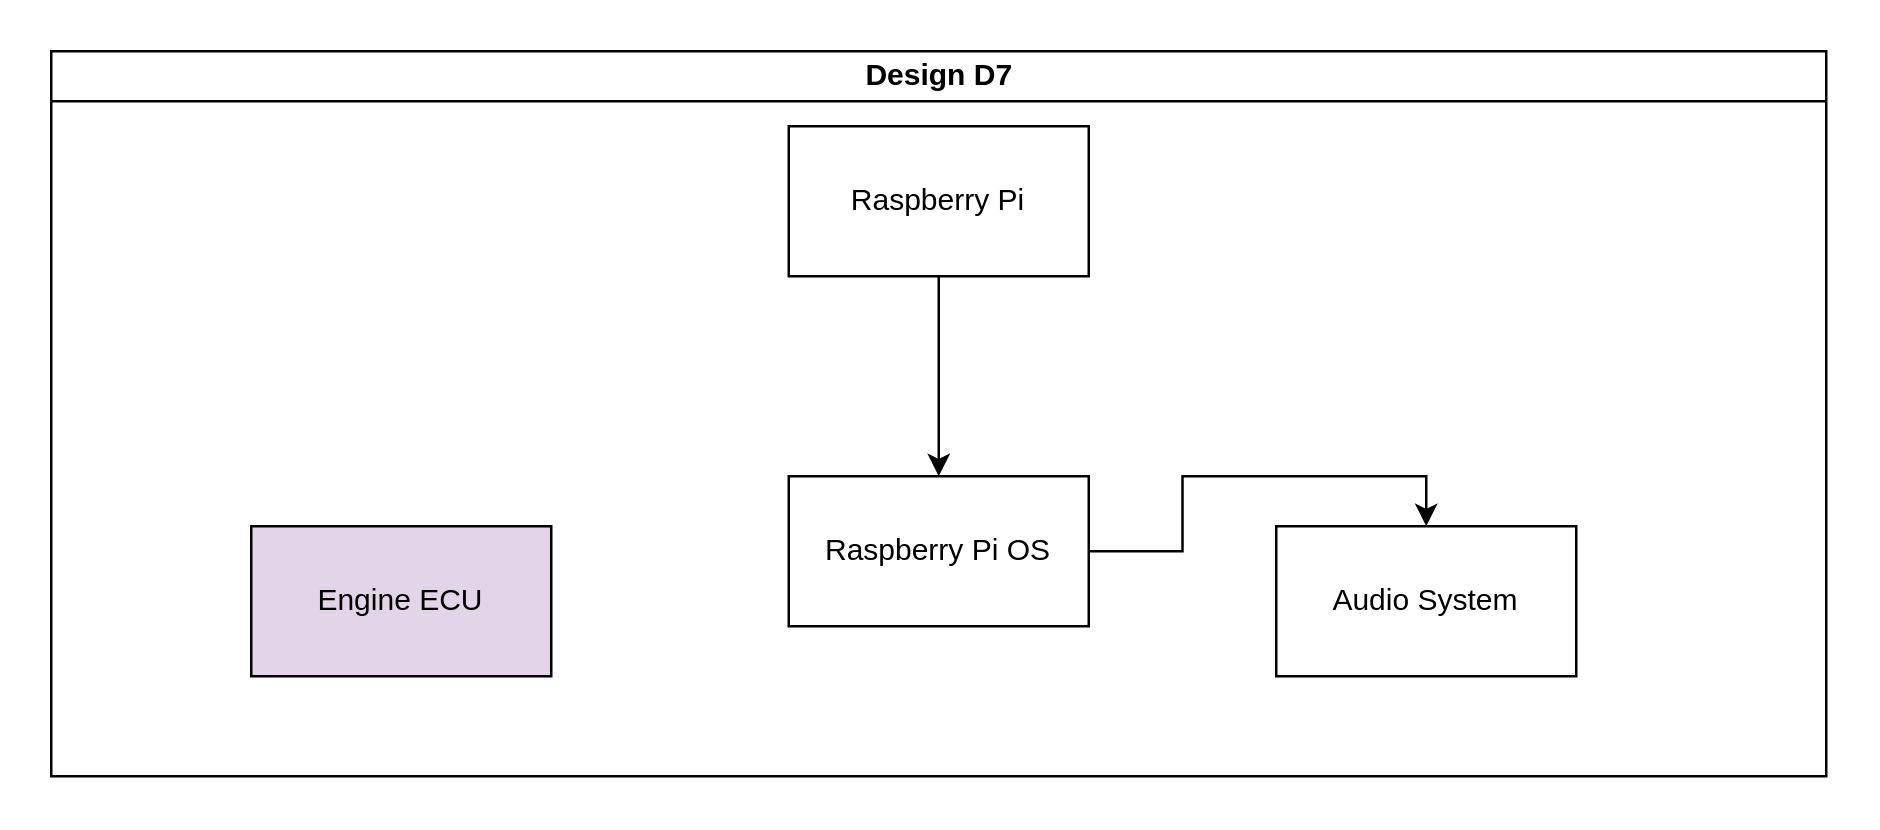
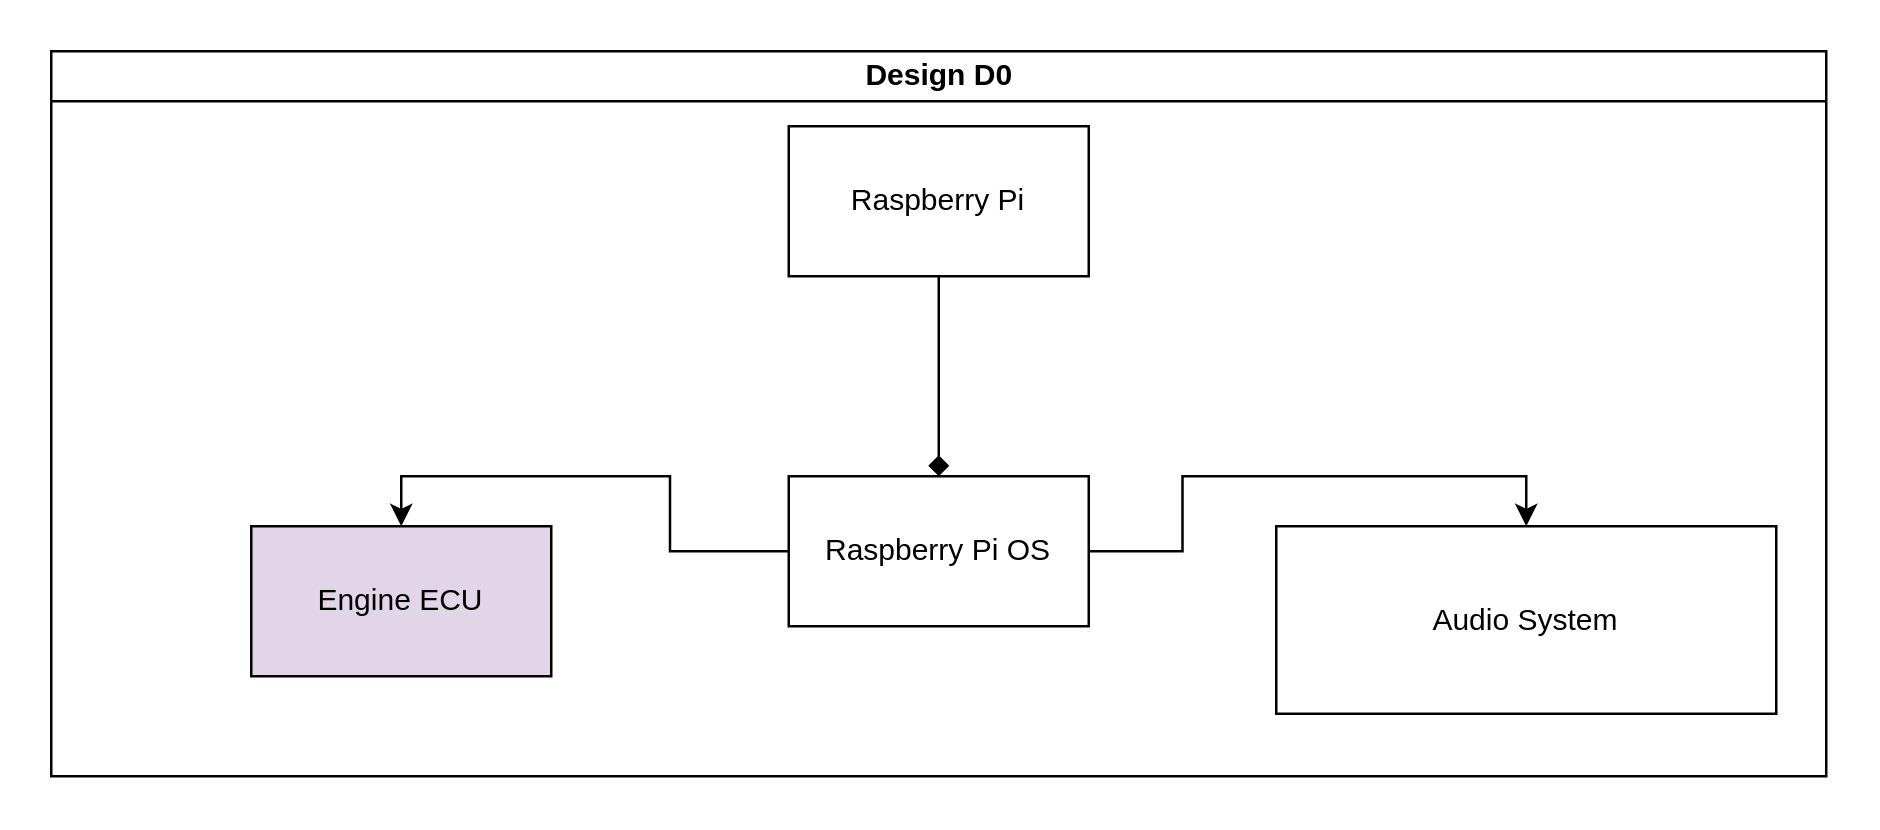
(940, 76) -> (940, 76)
(939, 457) -> (939, 456)
none -> (615, 476)
(1426, 601) -> (1526, 620)
